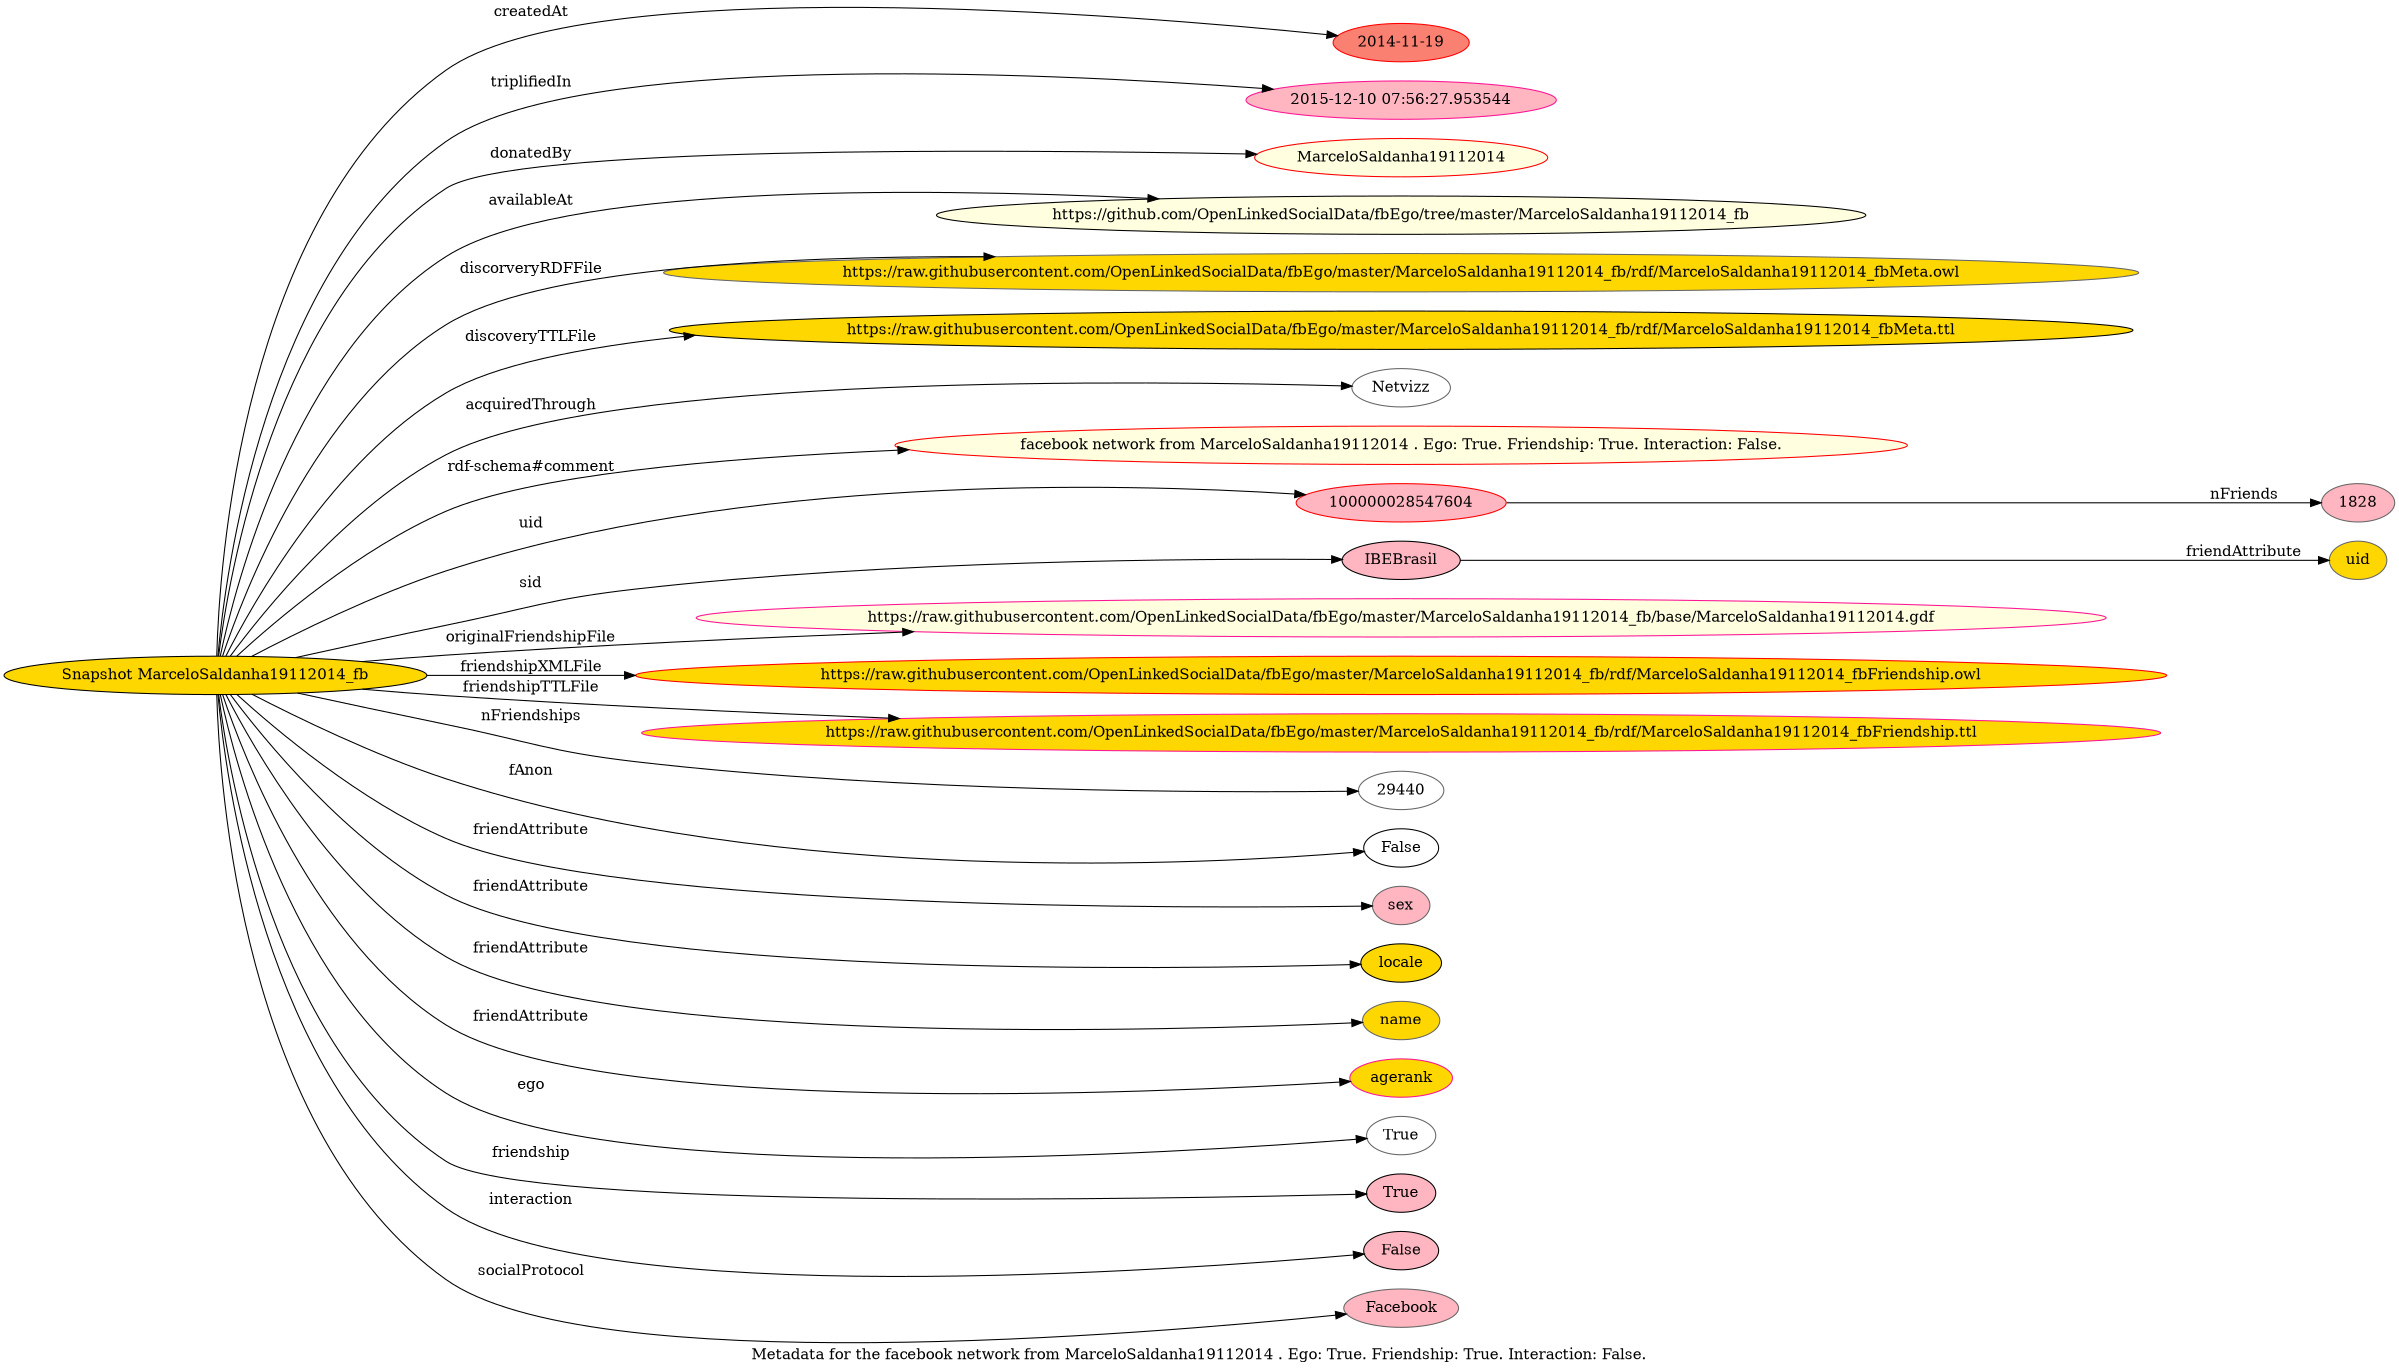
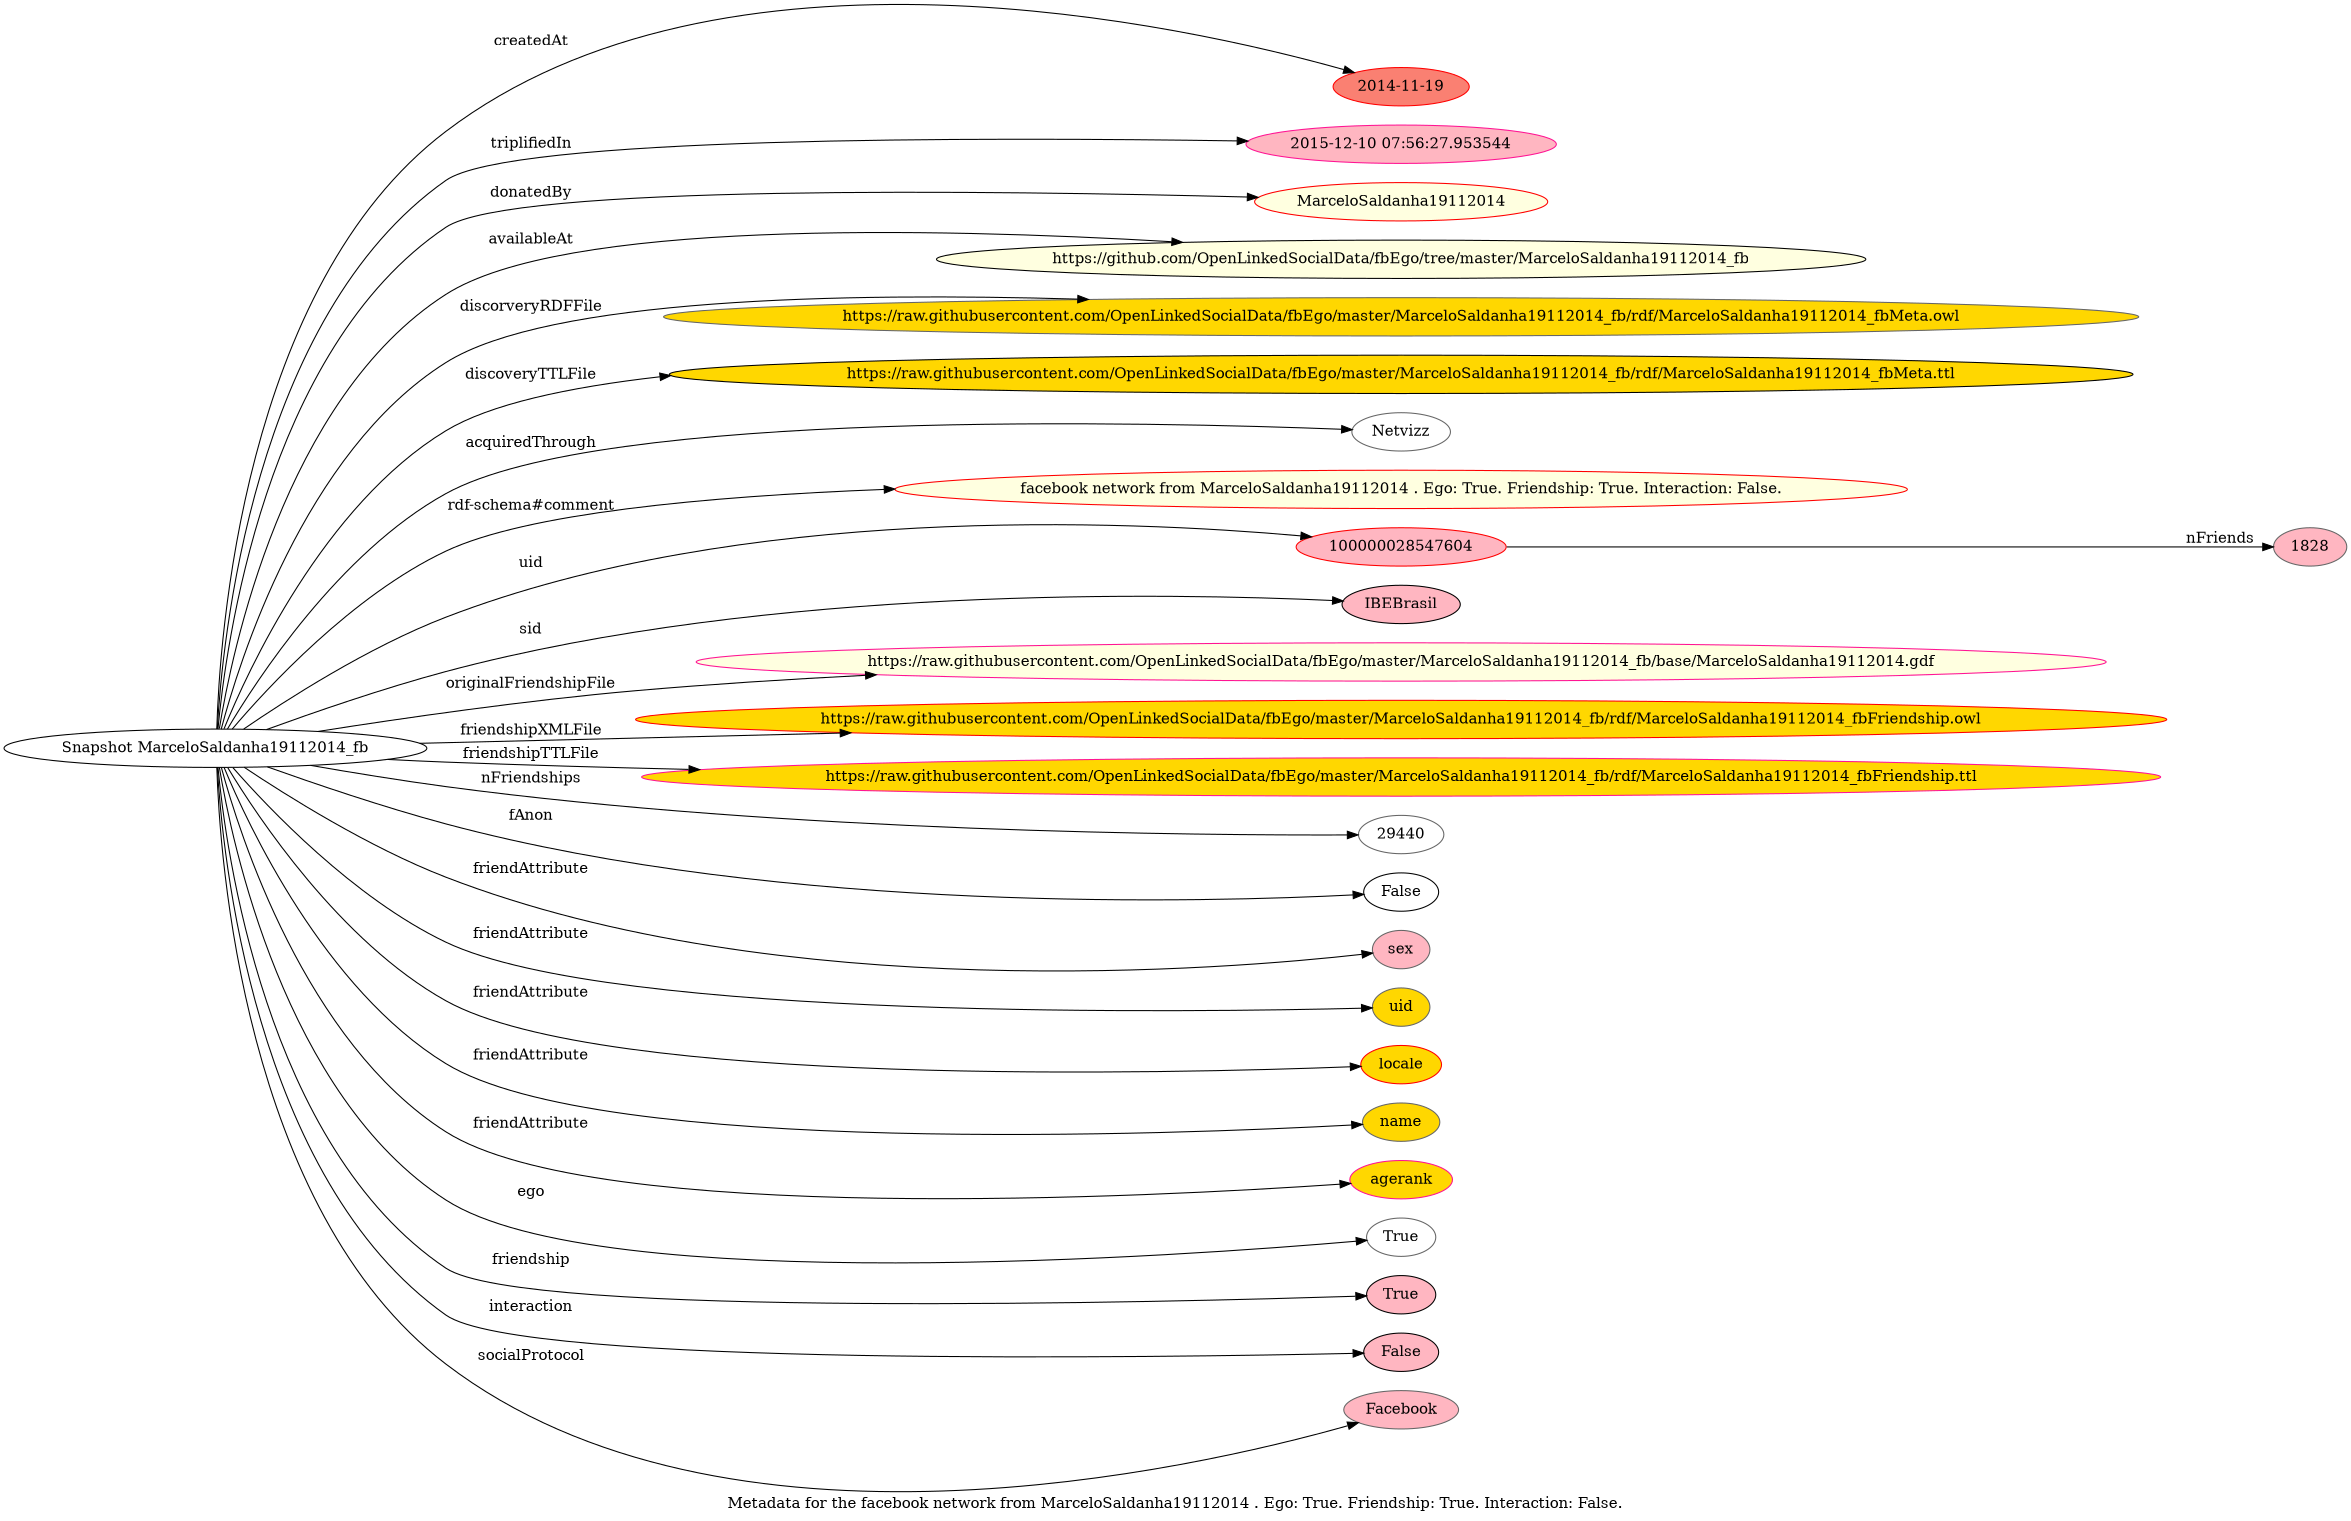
(1889, 560) -> (762, 998)
(215, 675) -> (215, 748)
(1401, 963) -> (1401, 1065)
